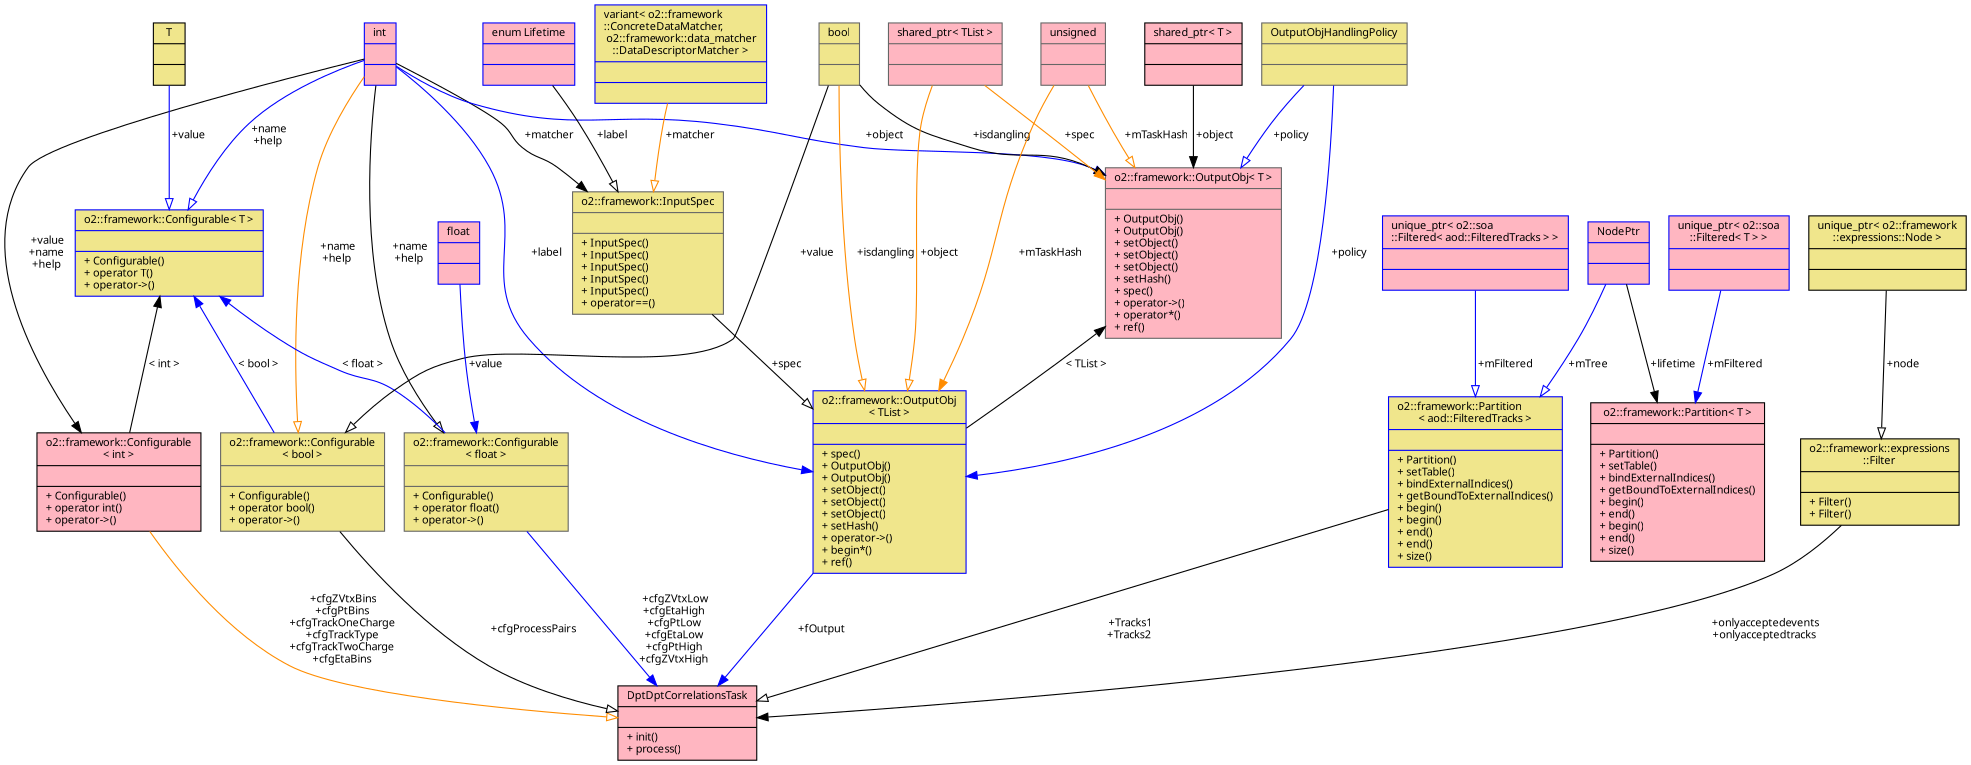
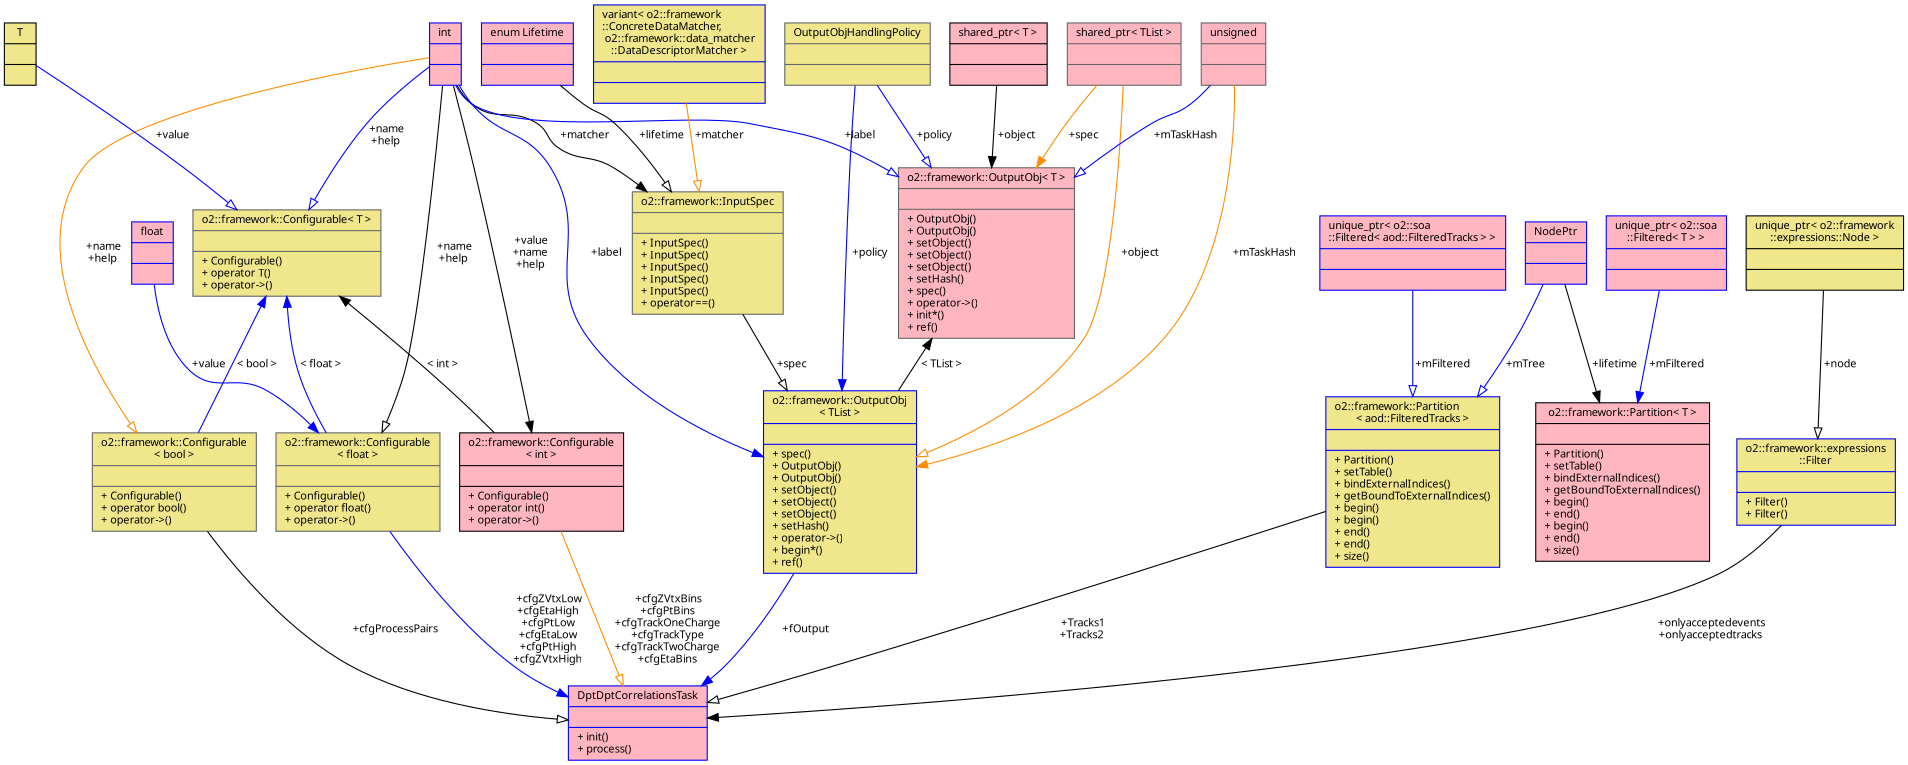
(839, 54) -> none
(1108, 122) -> (1147, 127)
(611, 136) -> (661, 136)
(884, 136) -> (859, 136)
(169, 253) -> (287, 253)
(1148, 315) -> (926, 315)
(1880, 482) -> (1816, 482)
(687, 723) -> (638, 723)
